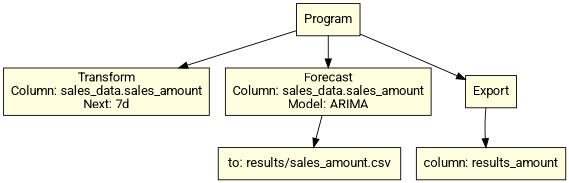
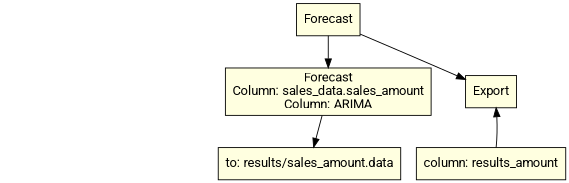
(328, 20) -> (328, 20)
(106, 92) -> none
(328, 92) -> (328, 92)
(485, 123) -> (497, 132)
(309, 164) -> (309, 164)
